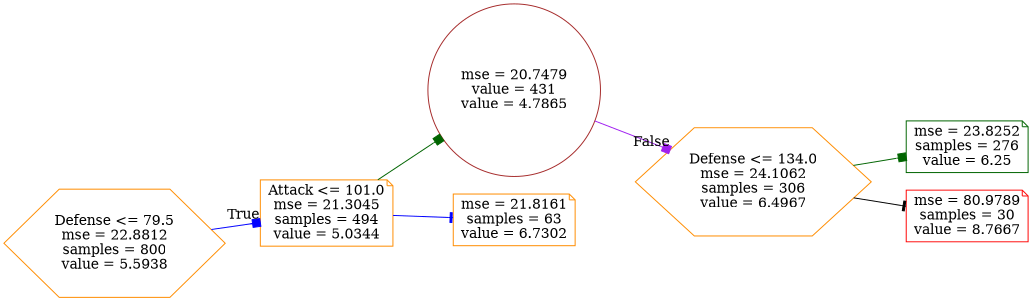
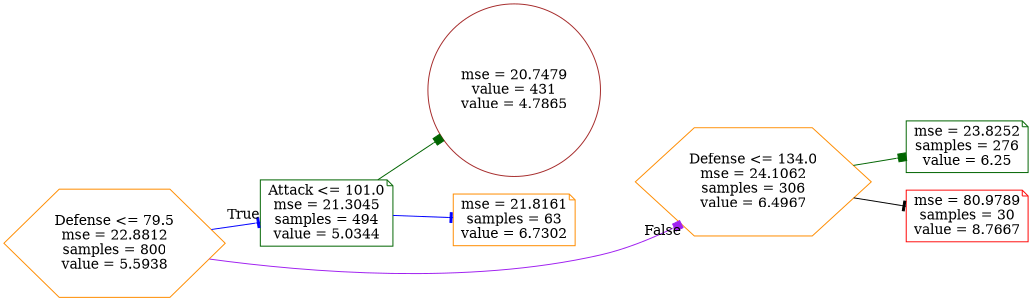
(628, 134) -> (444, 273)
(327, 213) -> (327, 213)
(233, 226) -> (233, 226)
